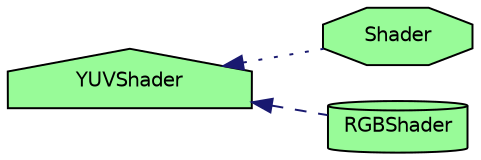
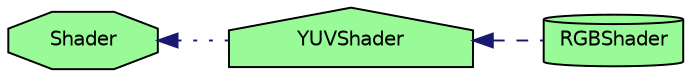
(283, 56) -> (203, 40)
